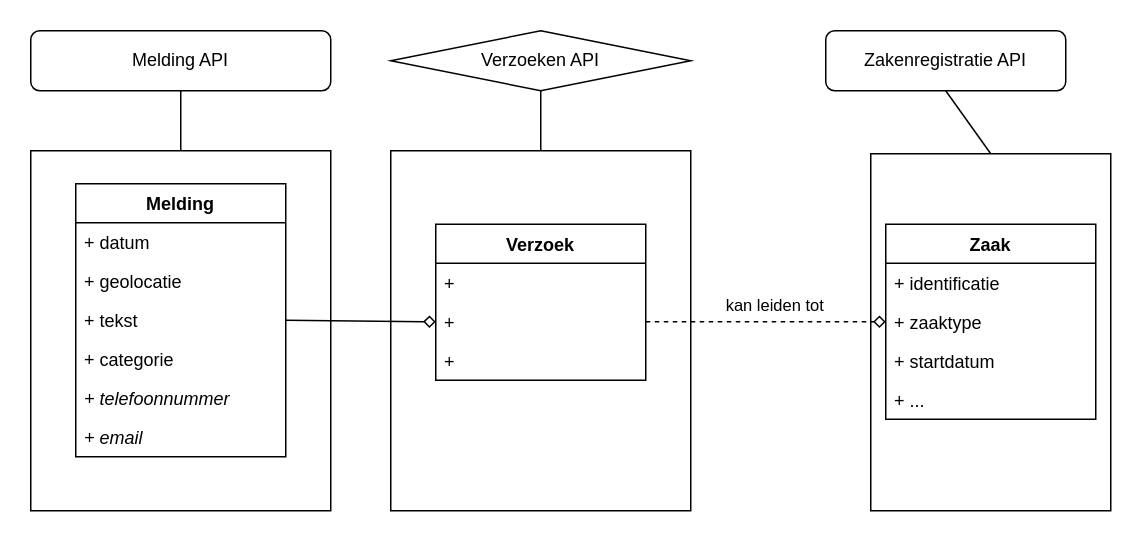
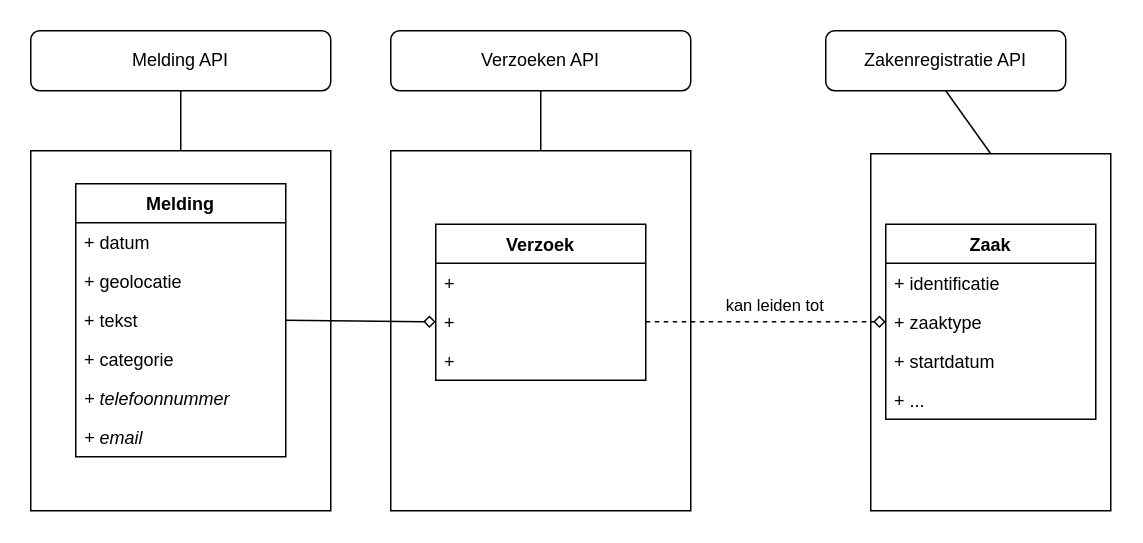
(541, 61) -> (541, 61)
